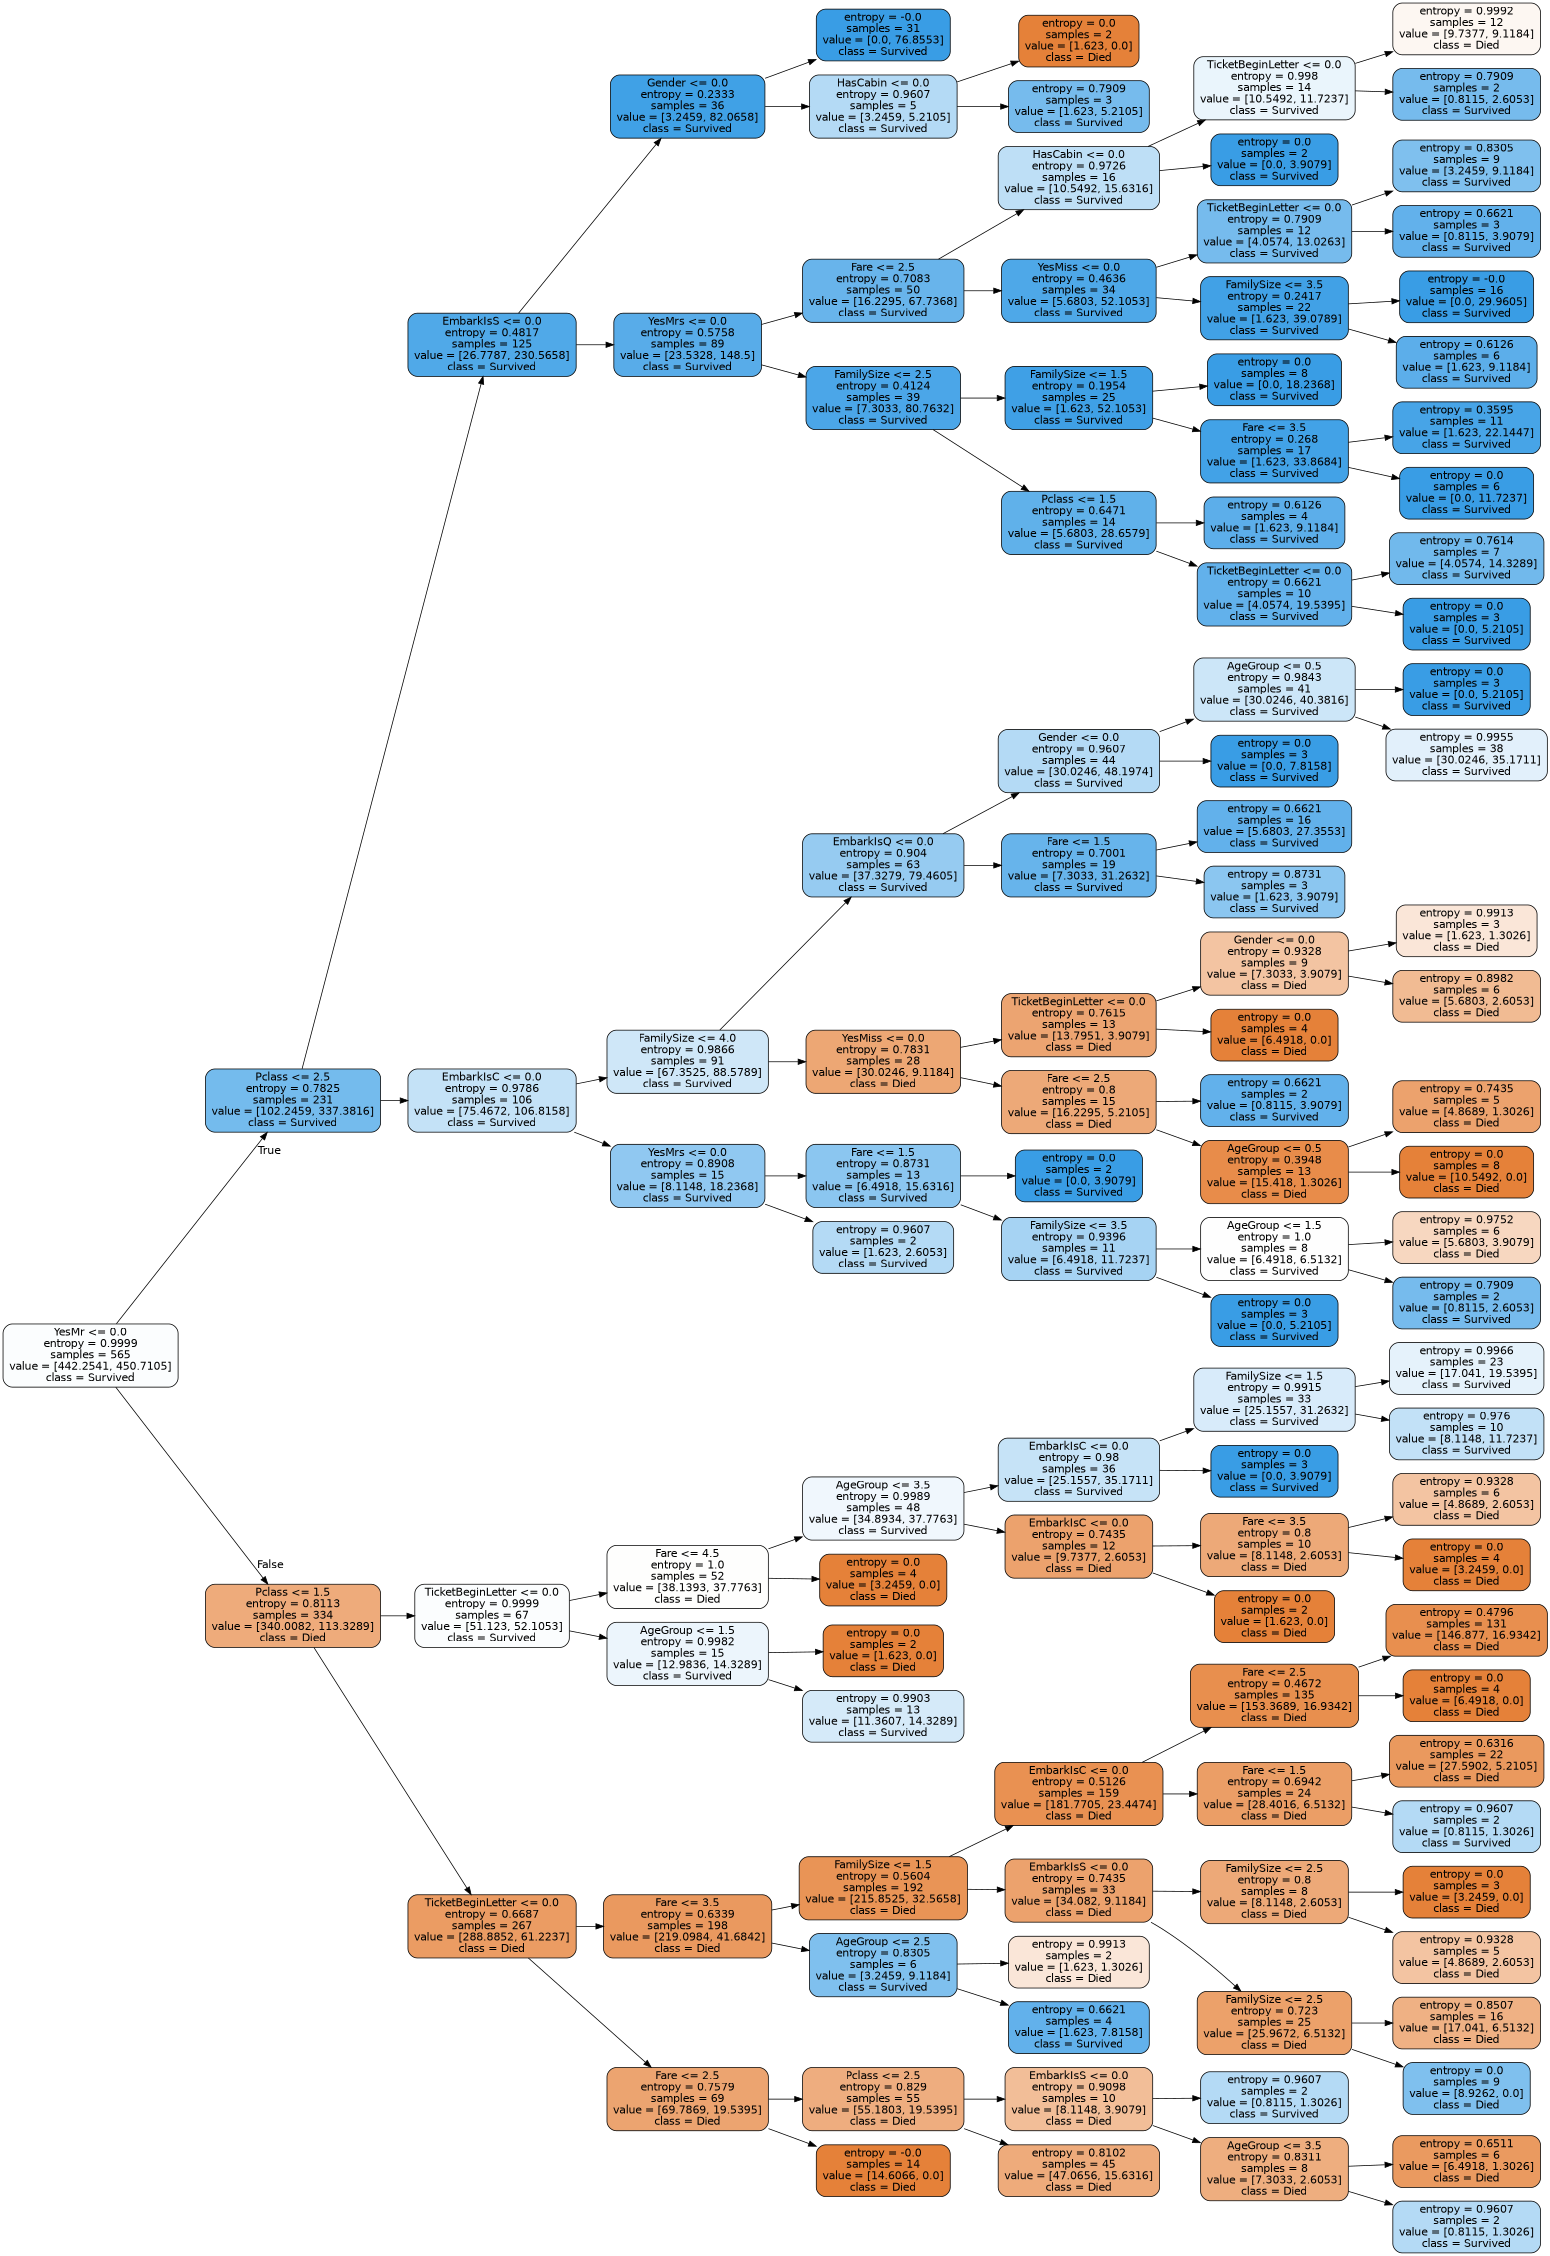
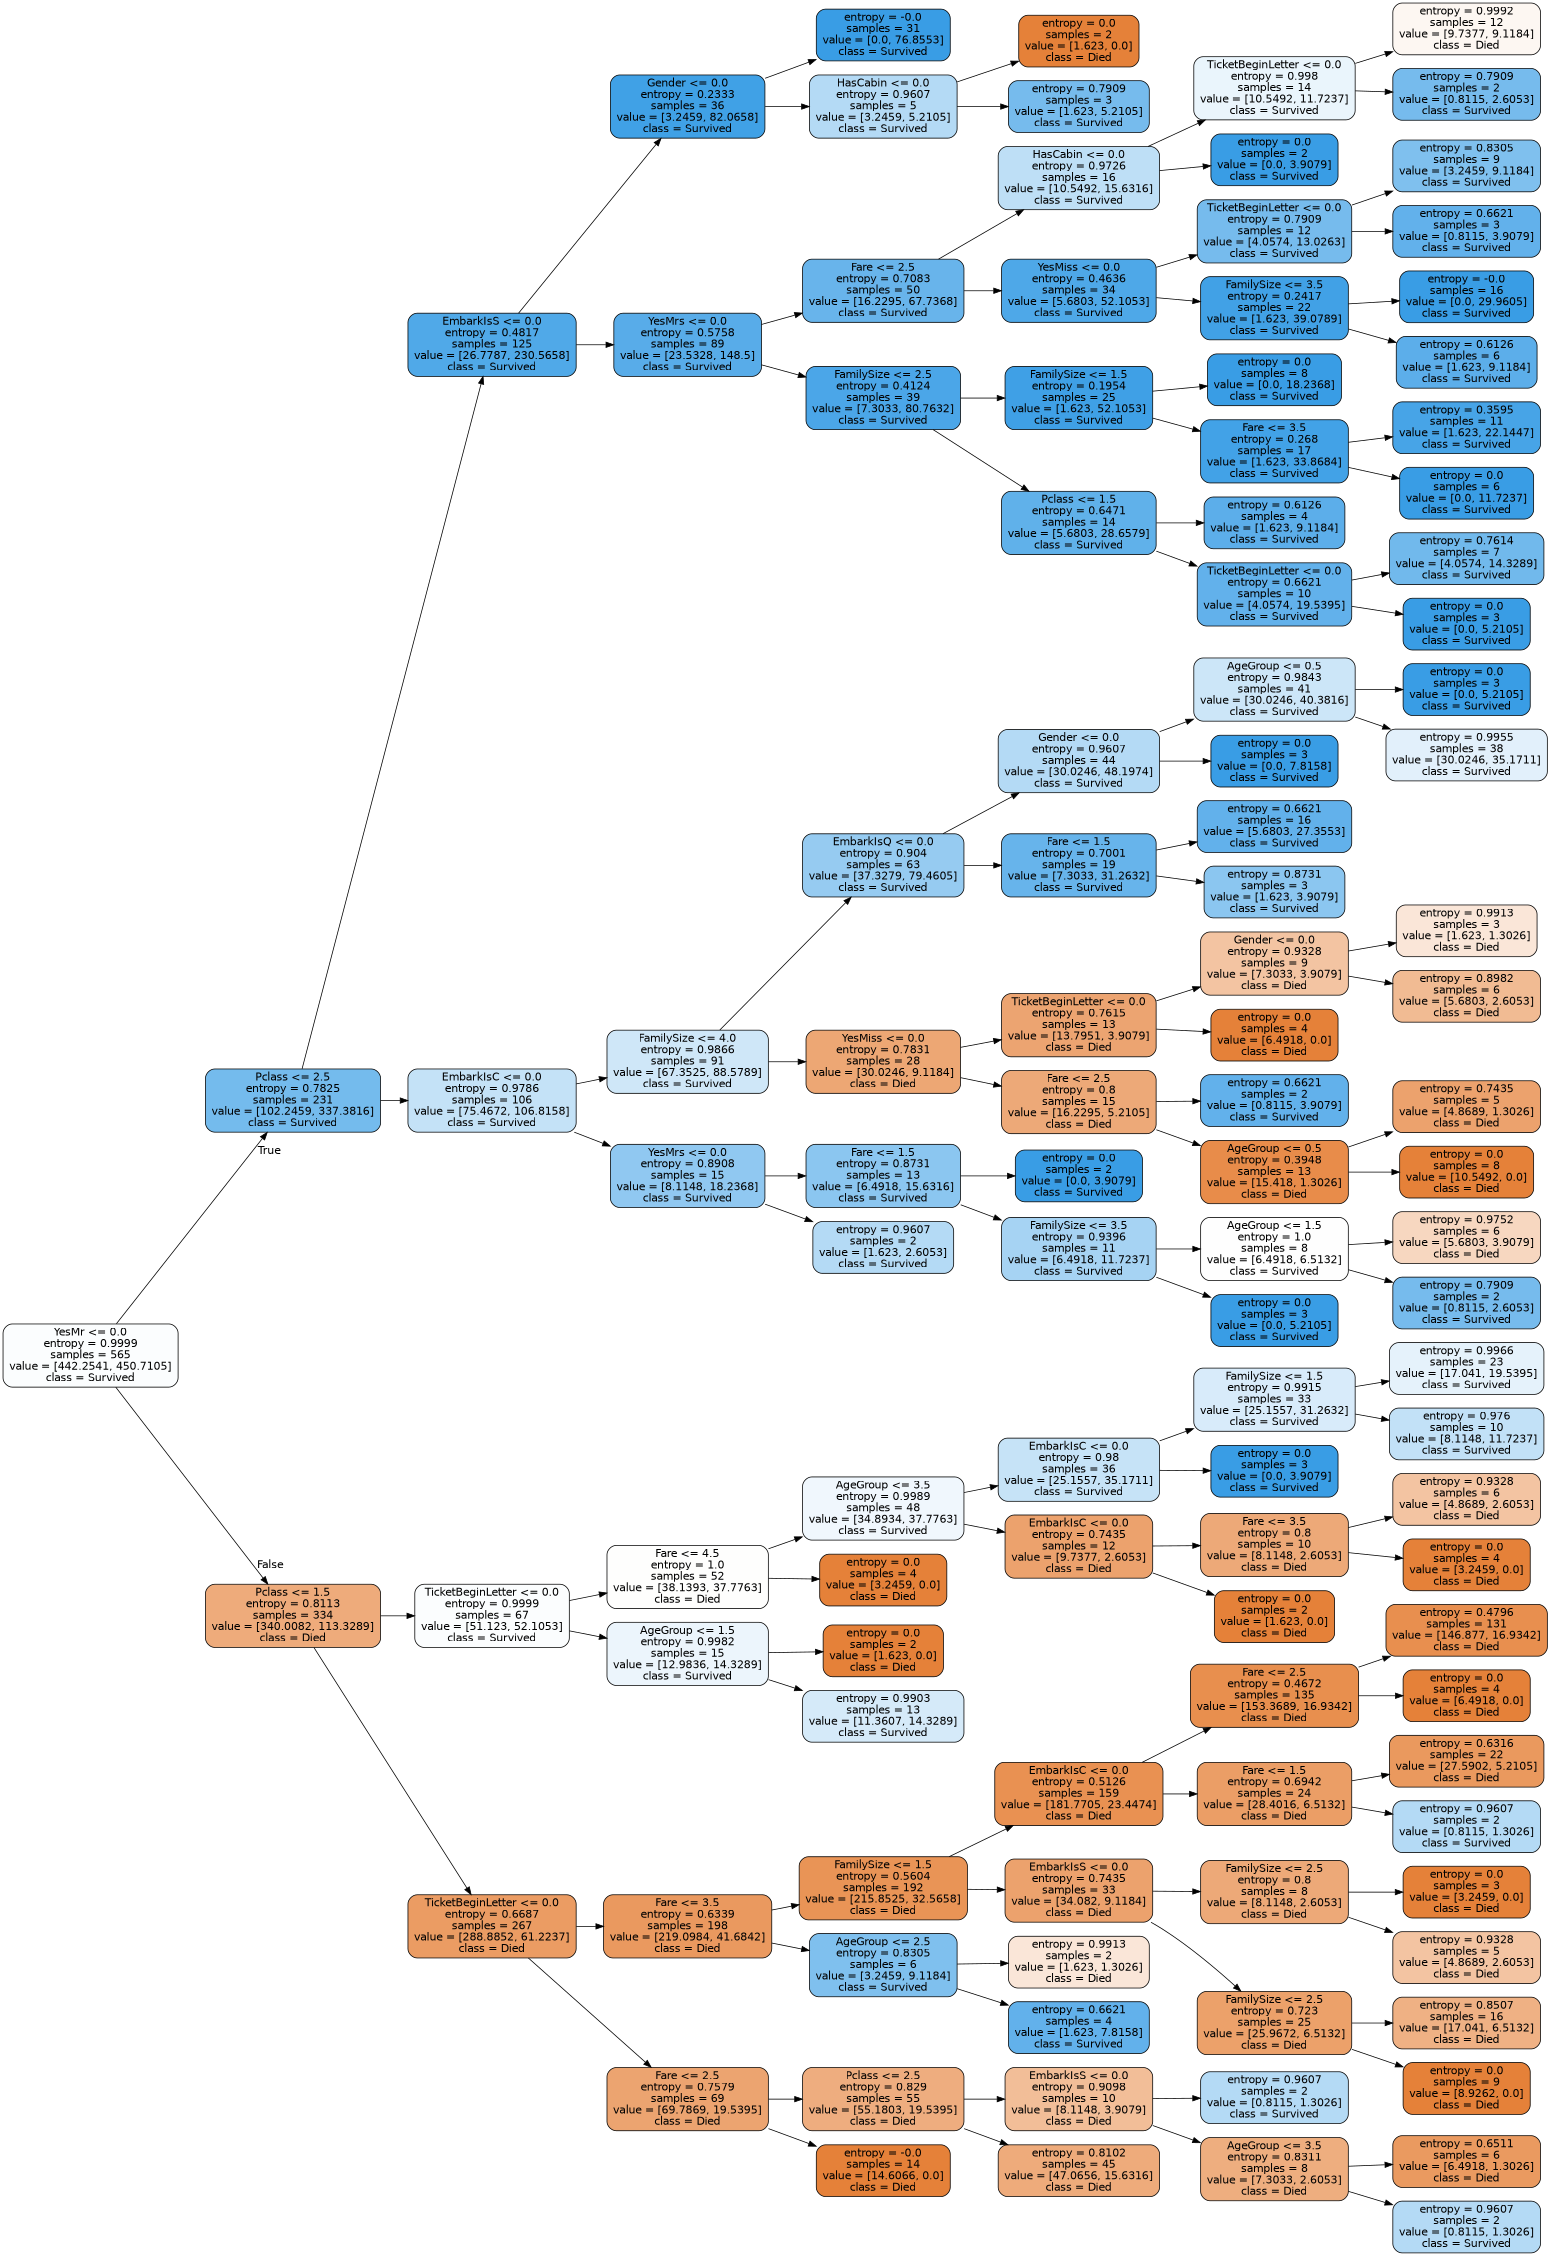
(1467, 2088) -> (1467, 2088)
